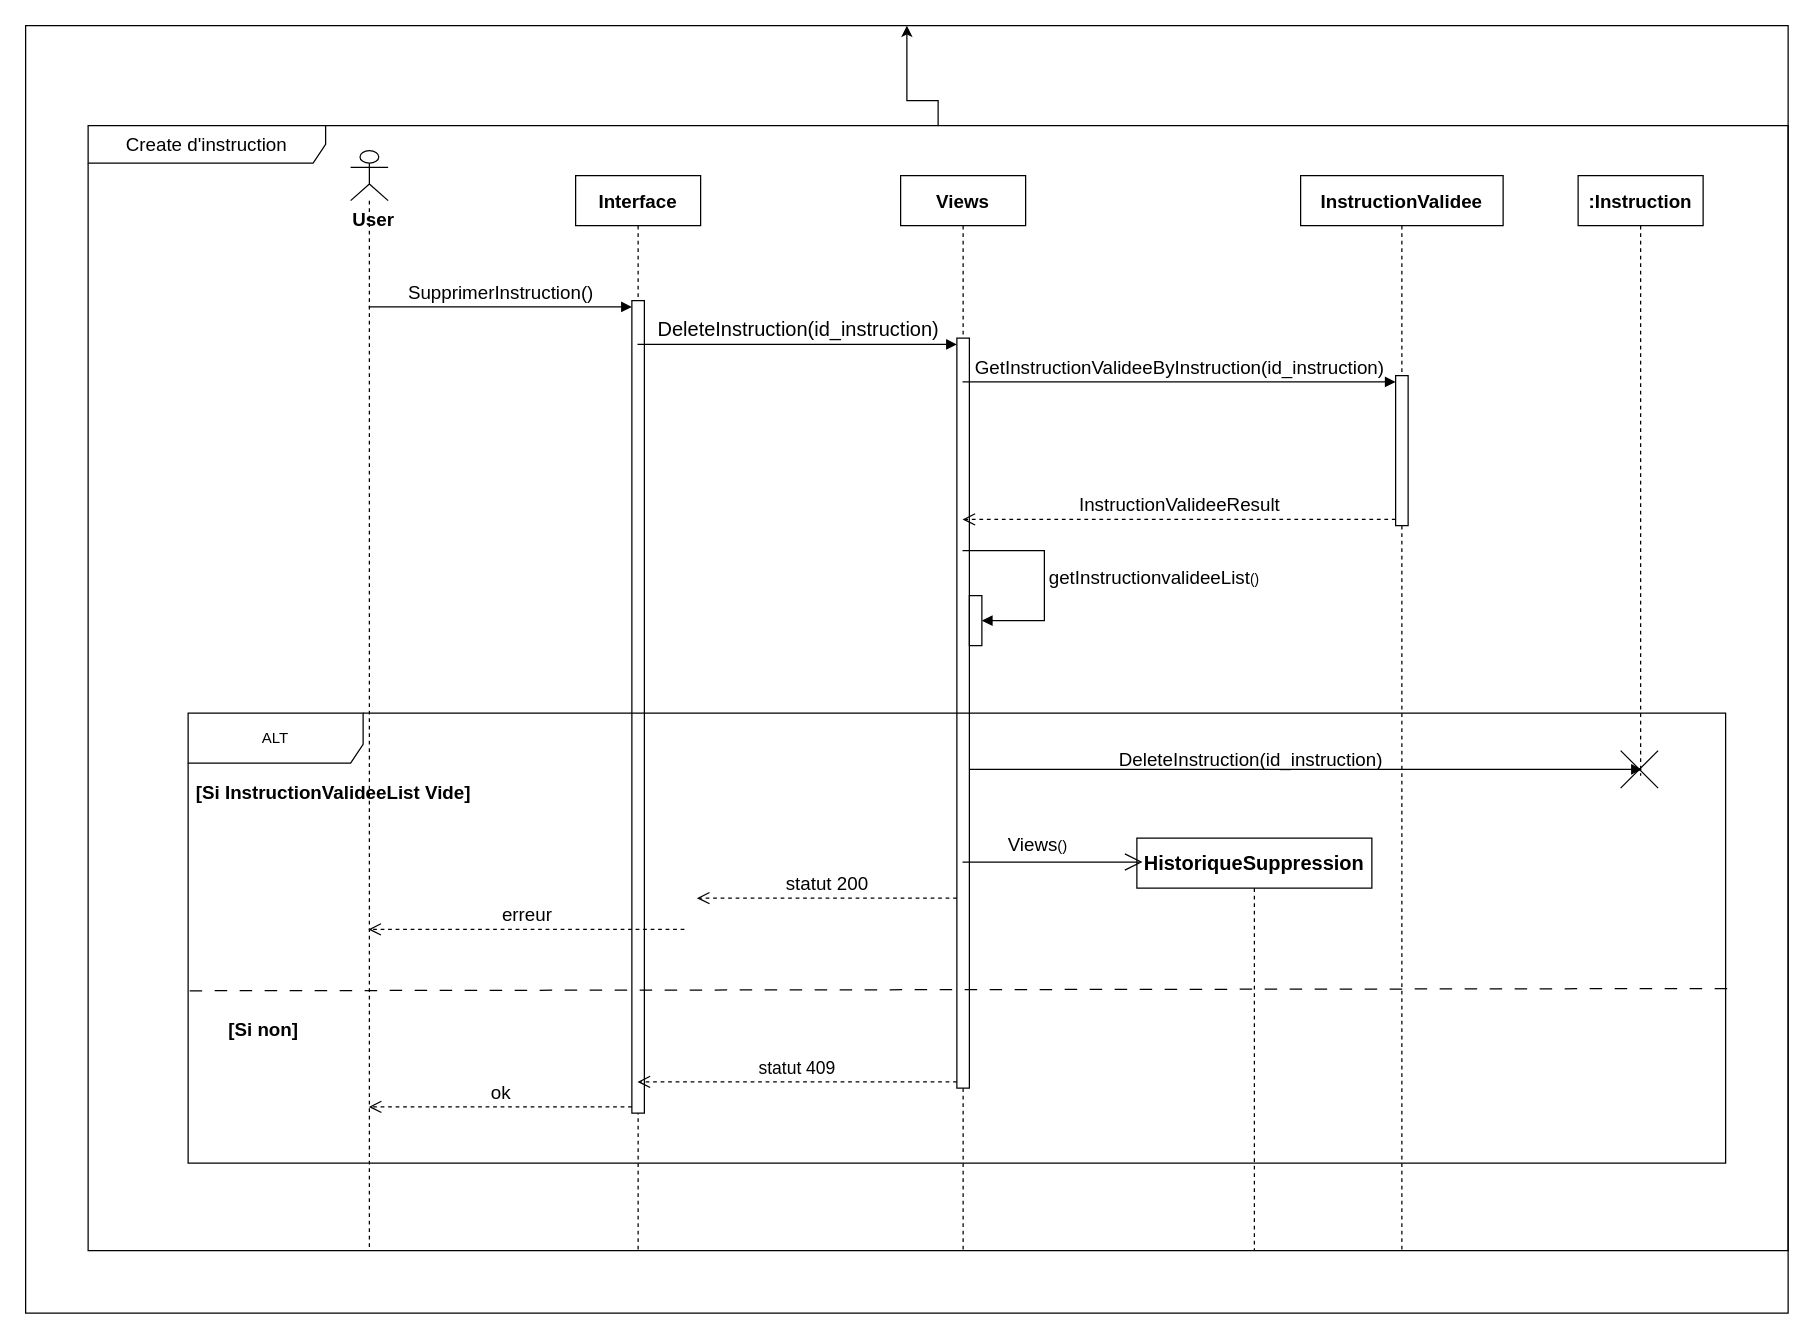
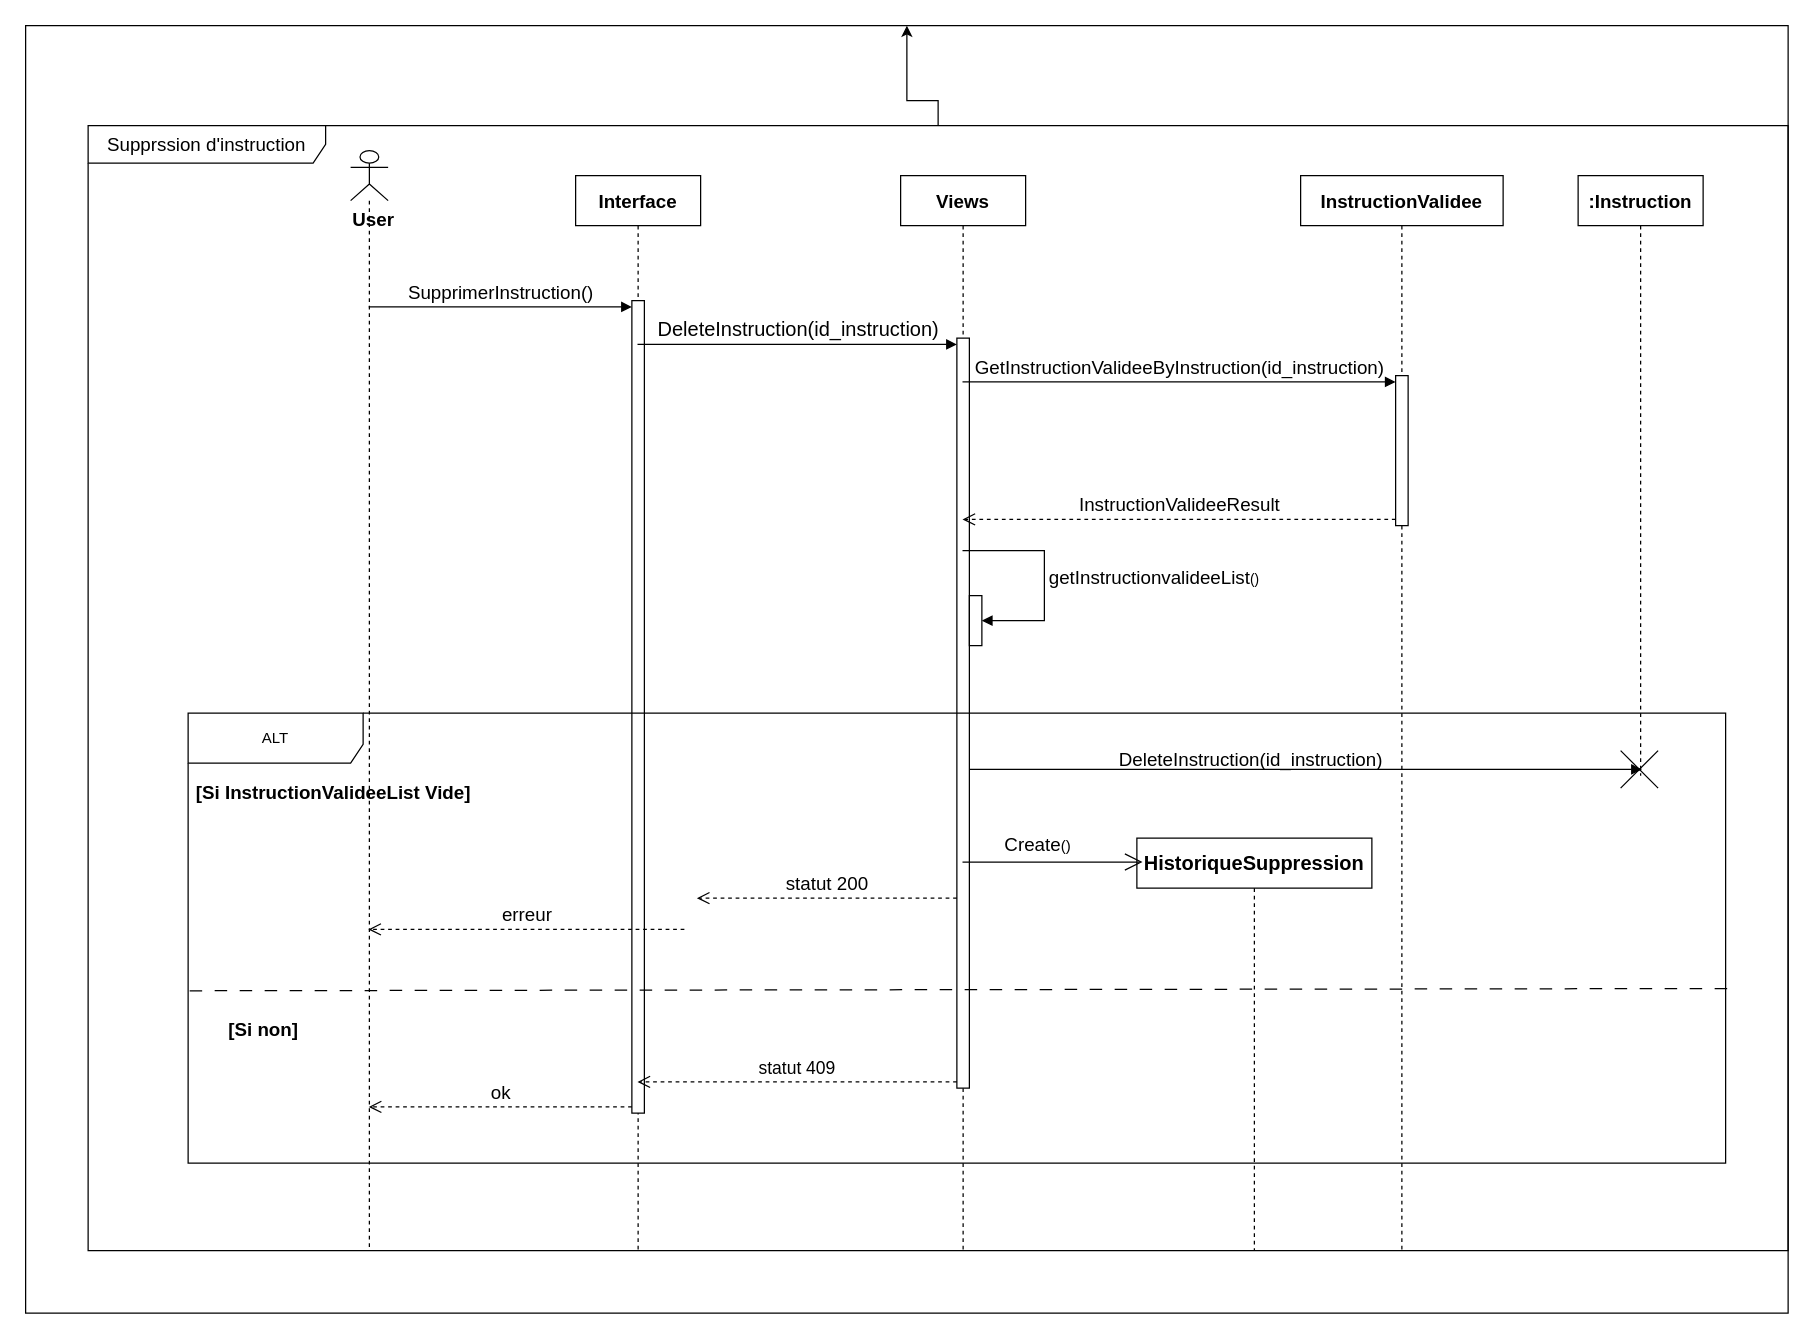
(207, 144) -> (207, 144)
(1038, 844) -> (1038, 844)
